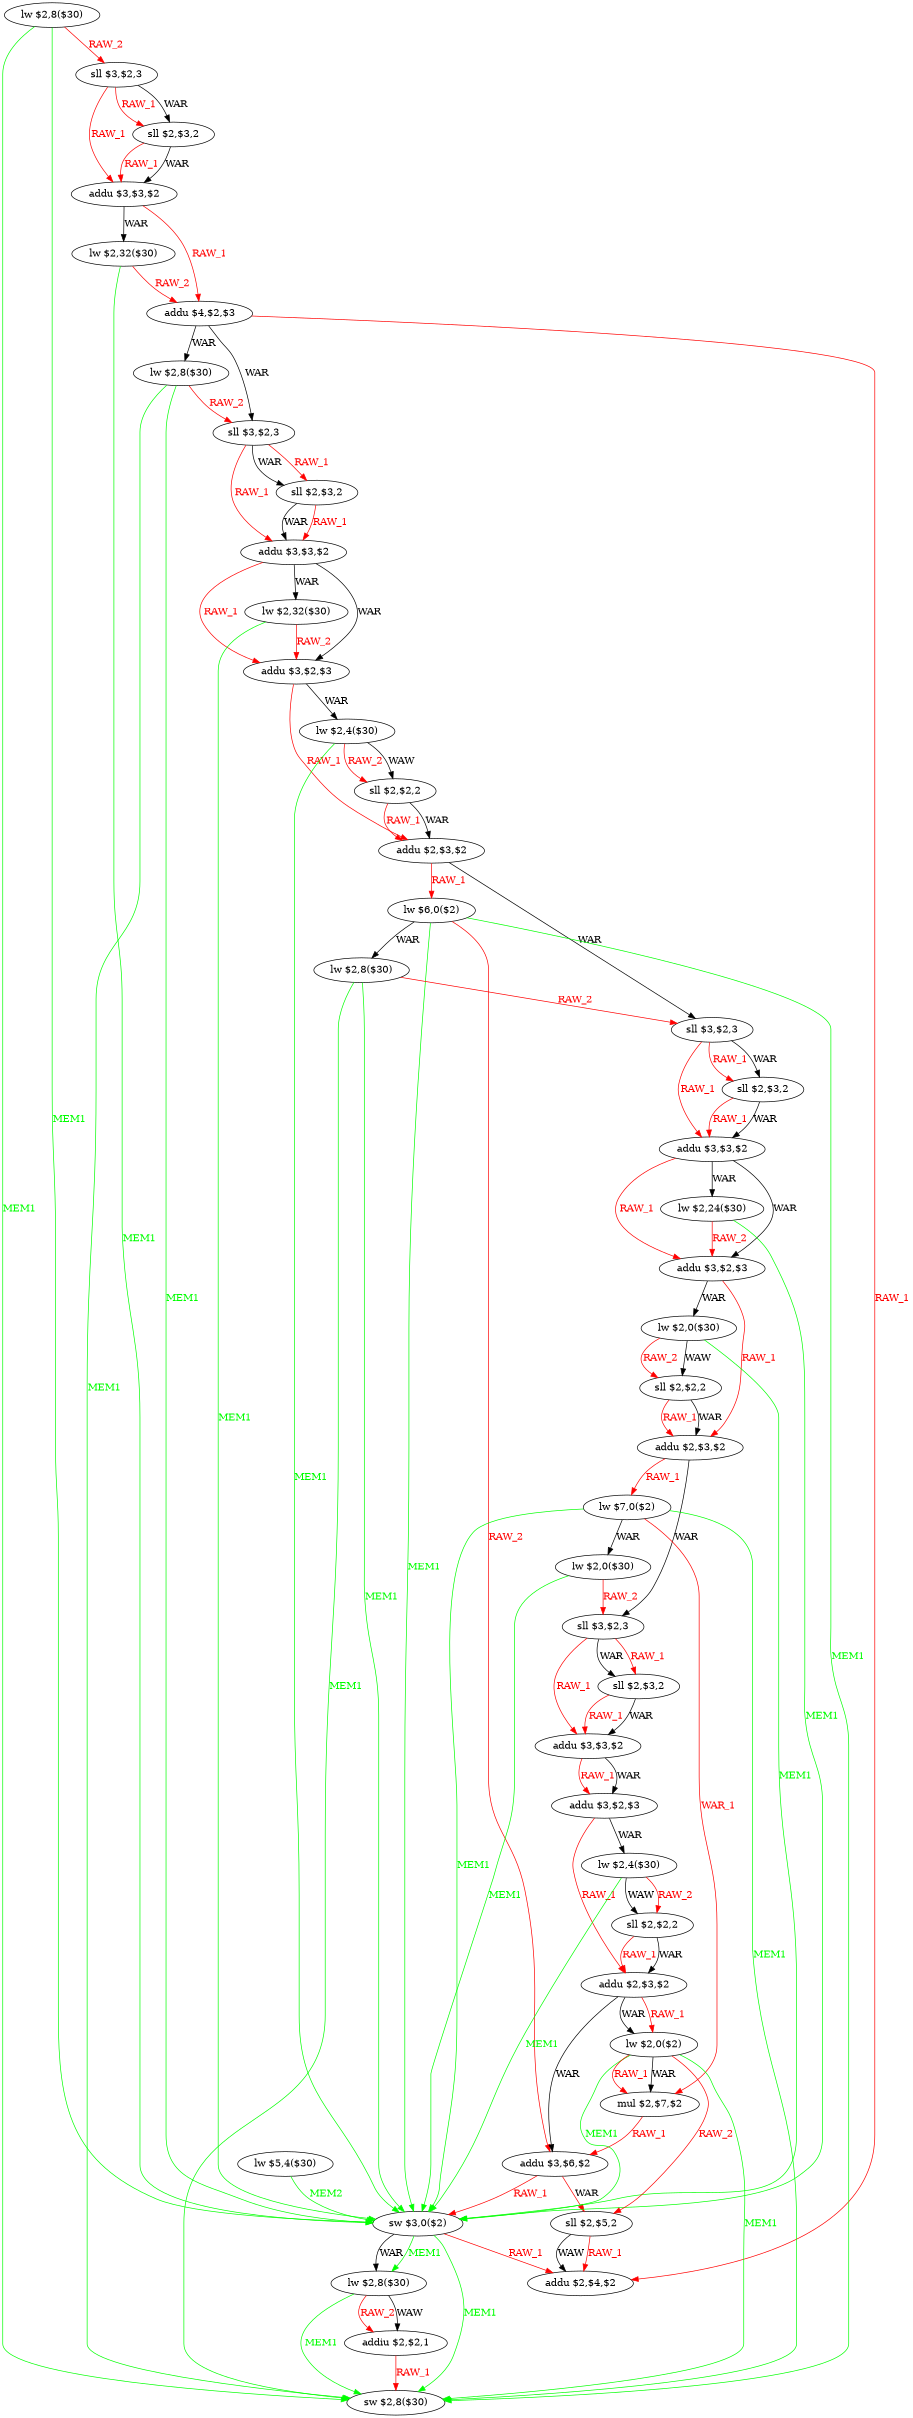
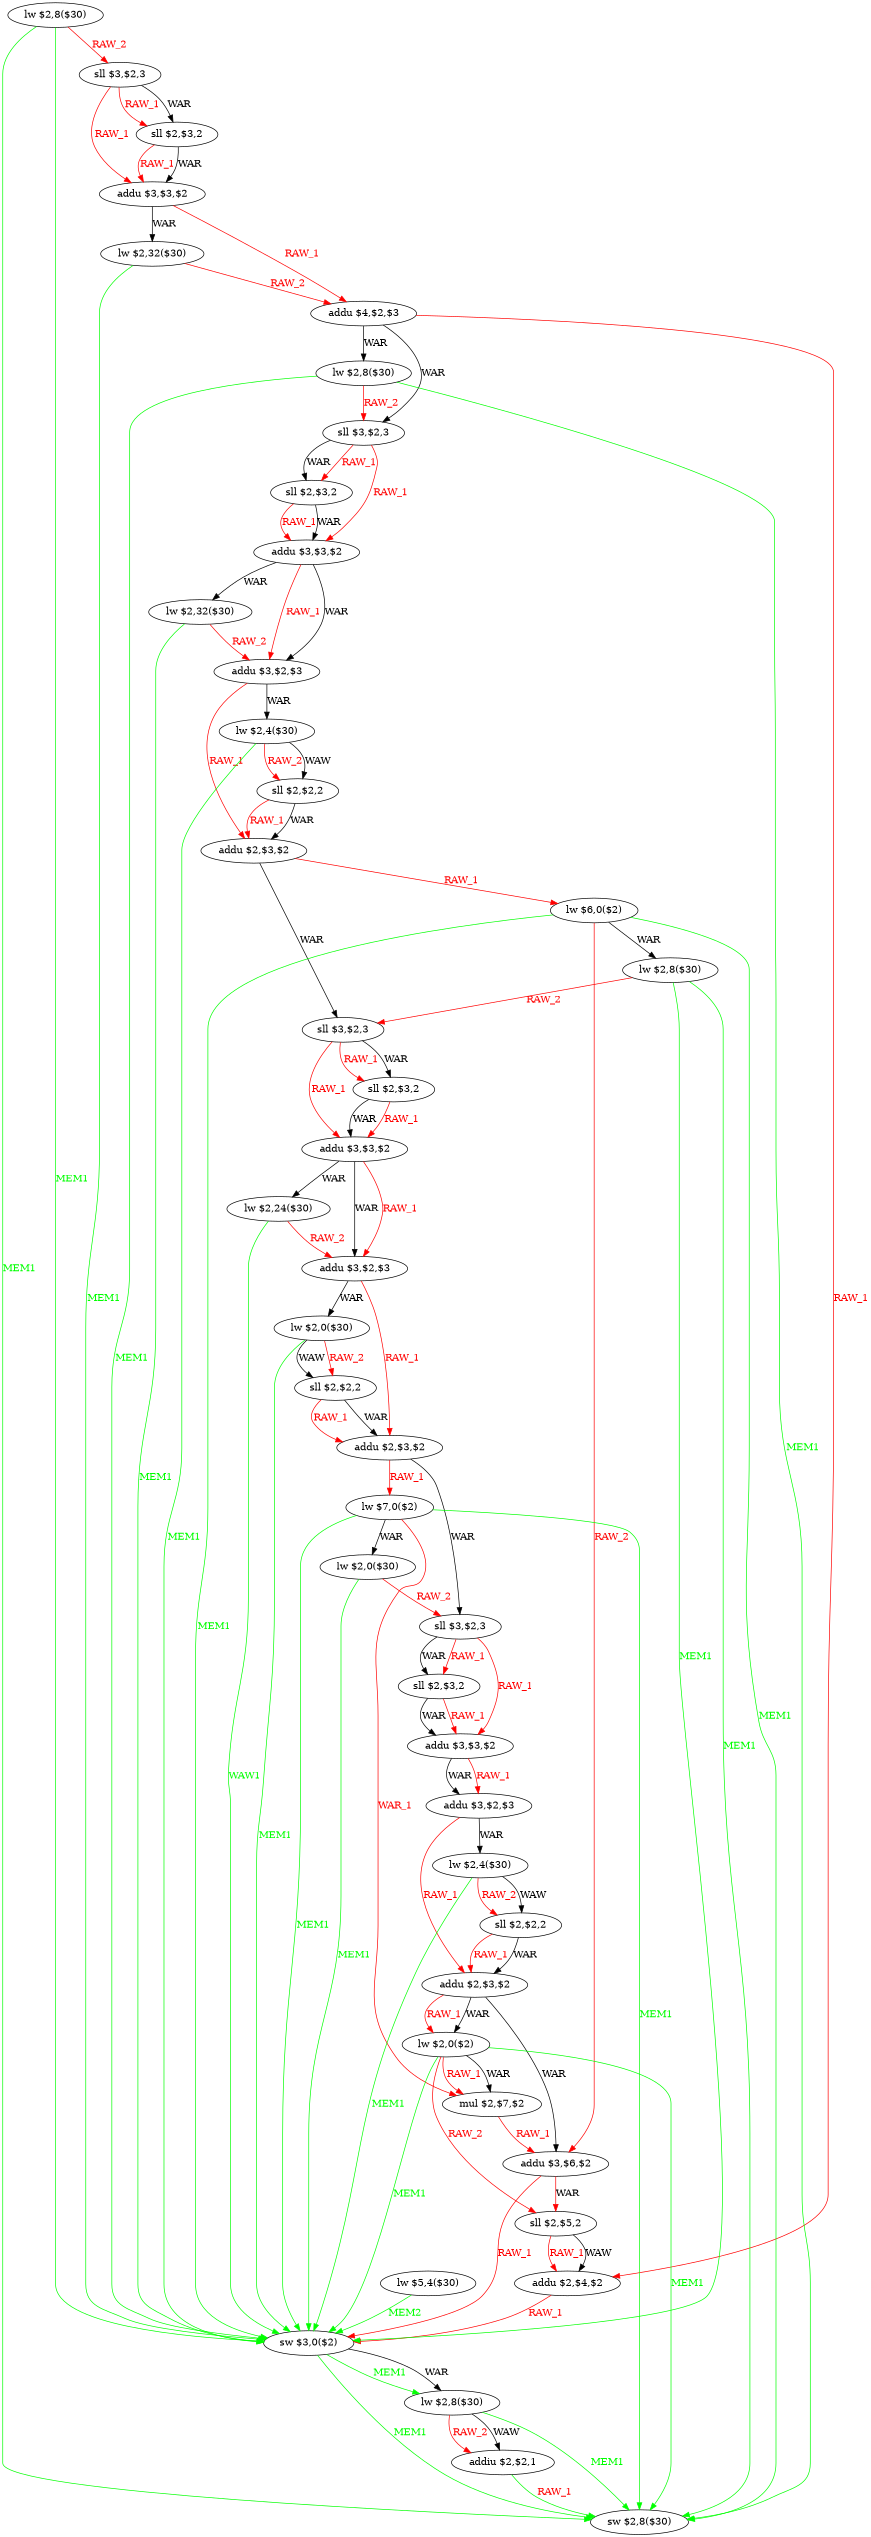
(822, 1716) -> (245, 1776)
(495, 2252) -> (459, 2330)
(396, 2369) -> (546, 2502)
